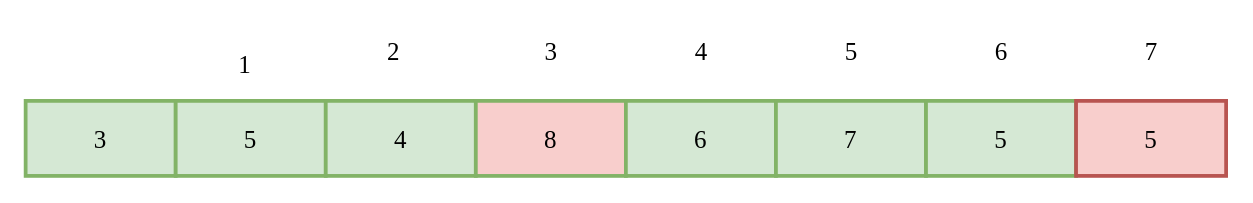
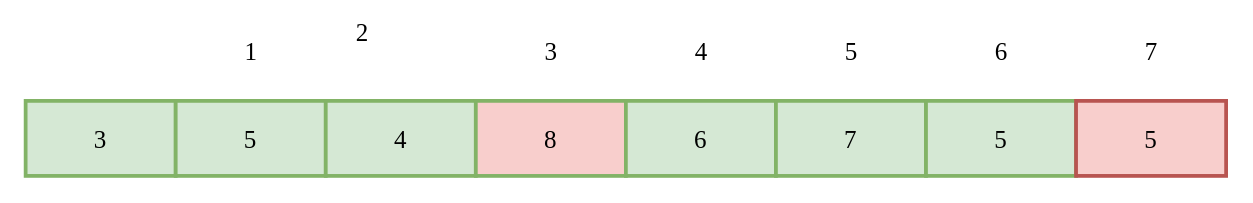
(393, 51) -> (362, 32)
(244, 63) -> (251, 51)
